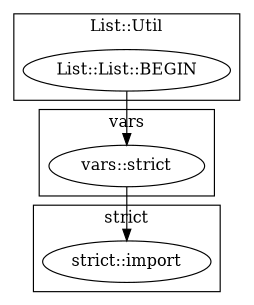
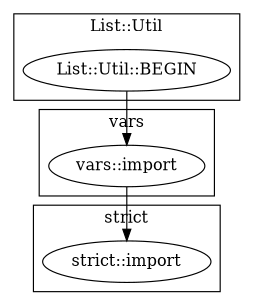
(127, 70) -> (127, 70)
(127, 166) -> (127, 166)
